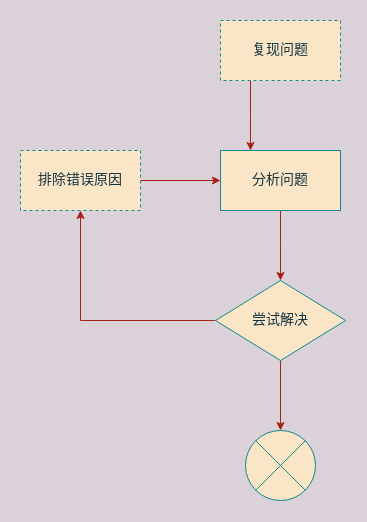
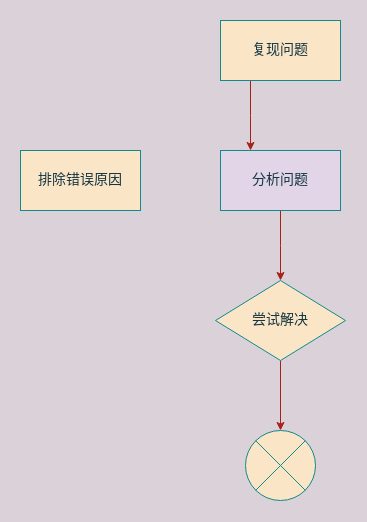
(281, 51) -> (281, 51)
(81, 181) -> (81, 181)
(177, 181) -> none
(281, 181) -> (281, 181)
(97, 321) -> none
